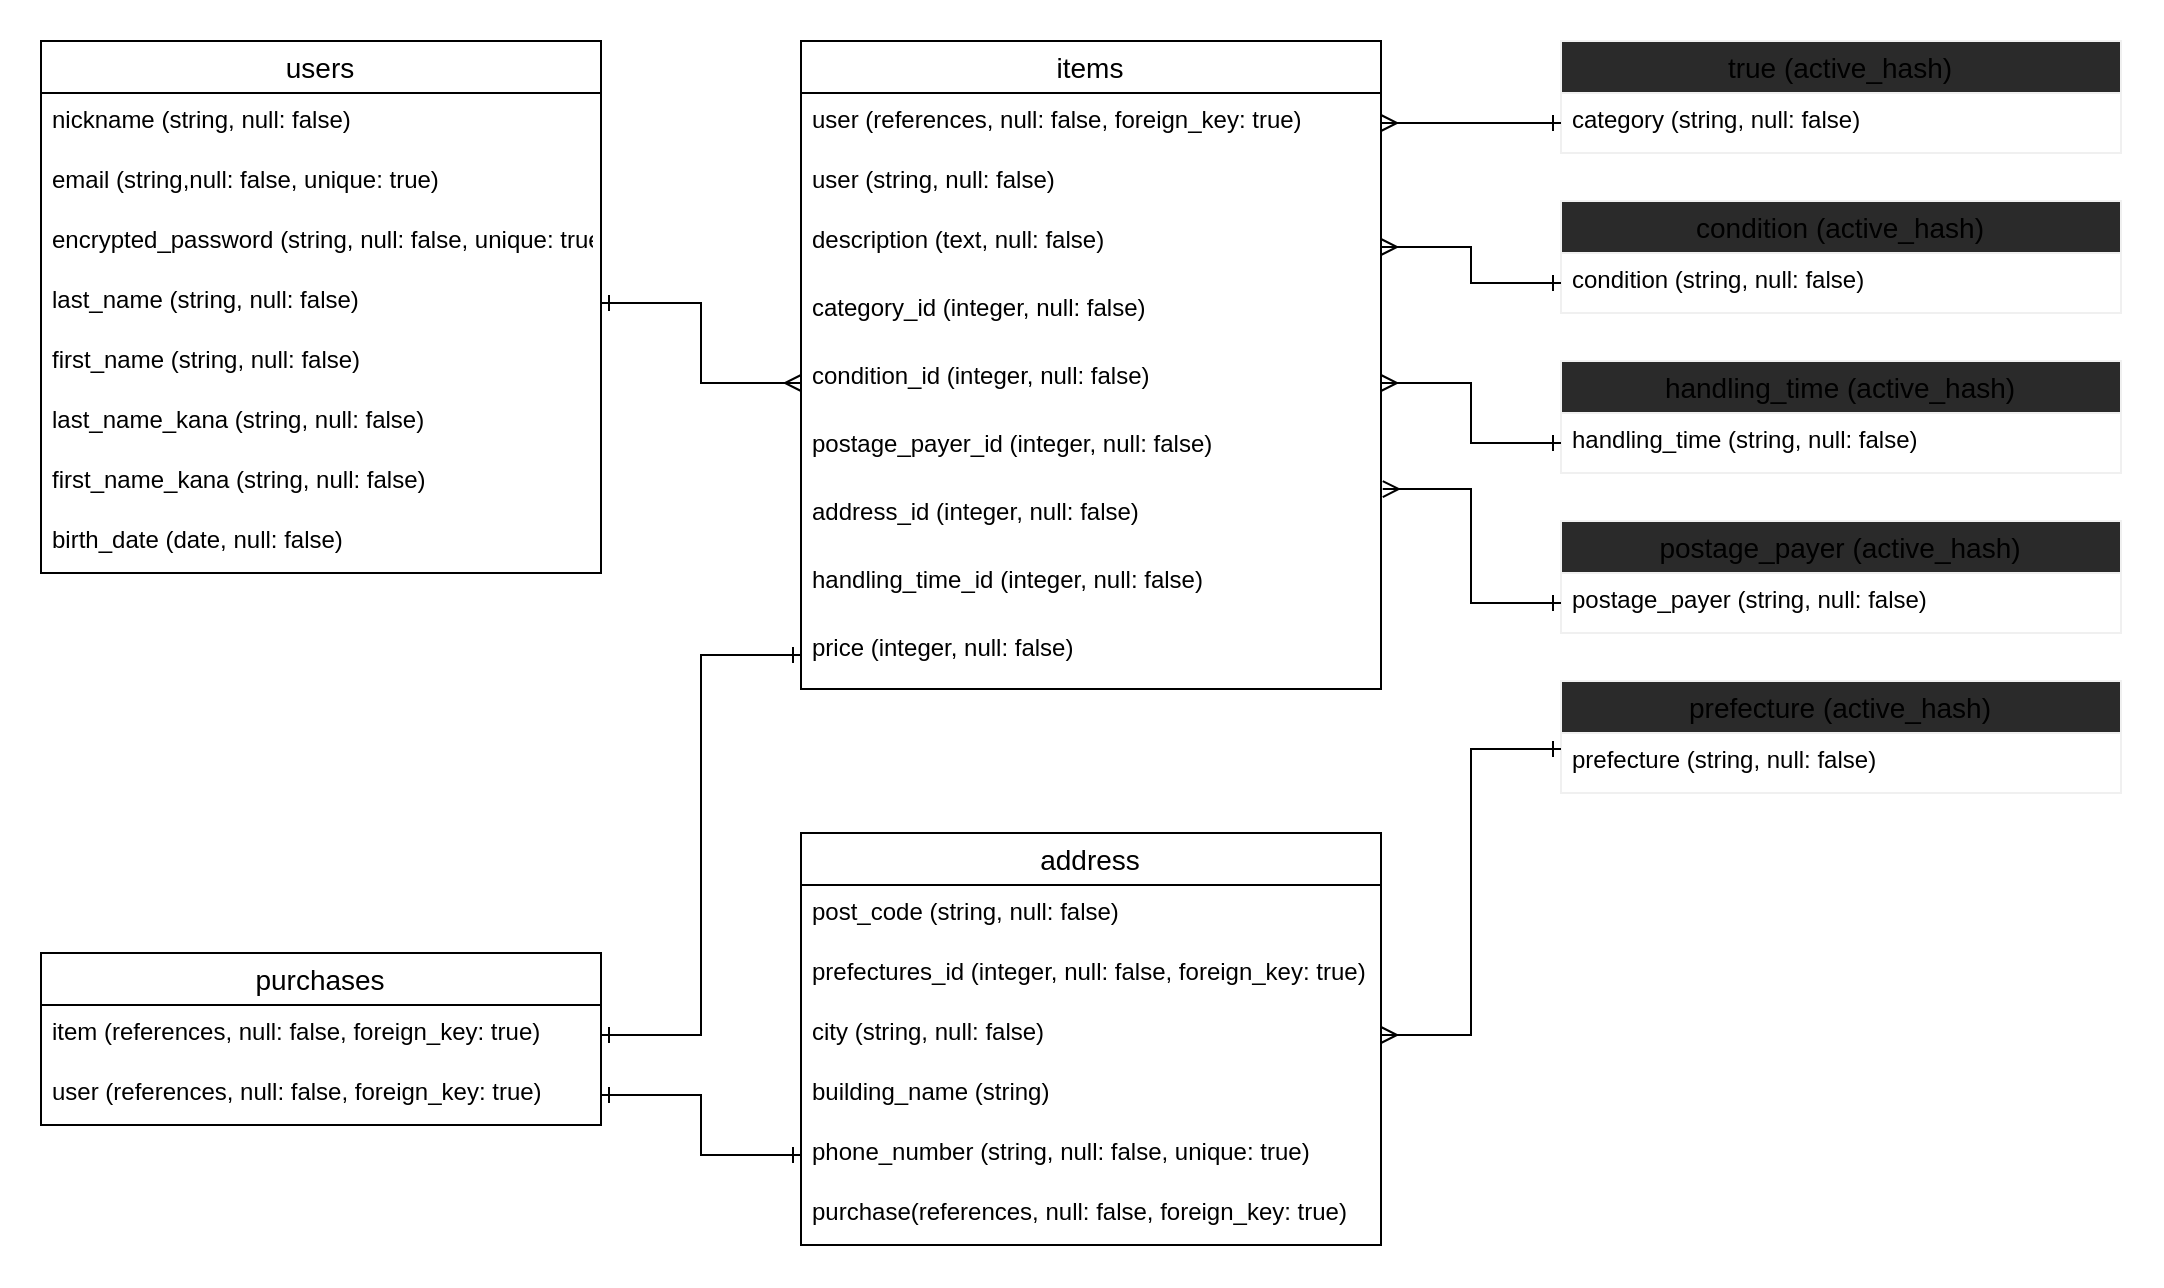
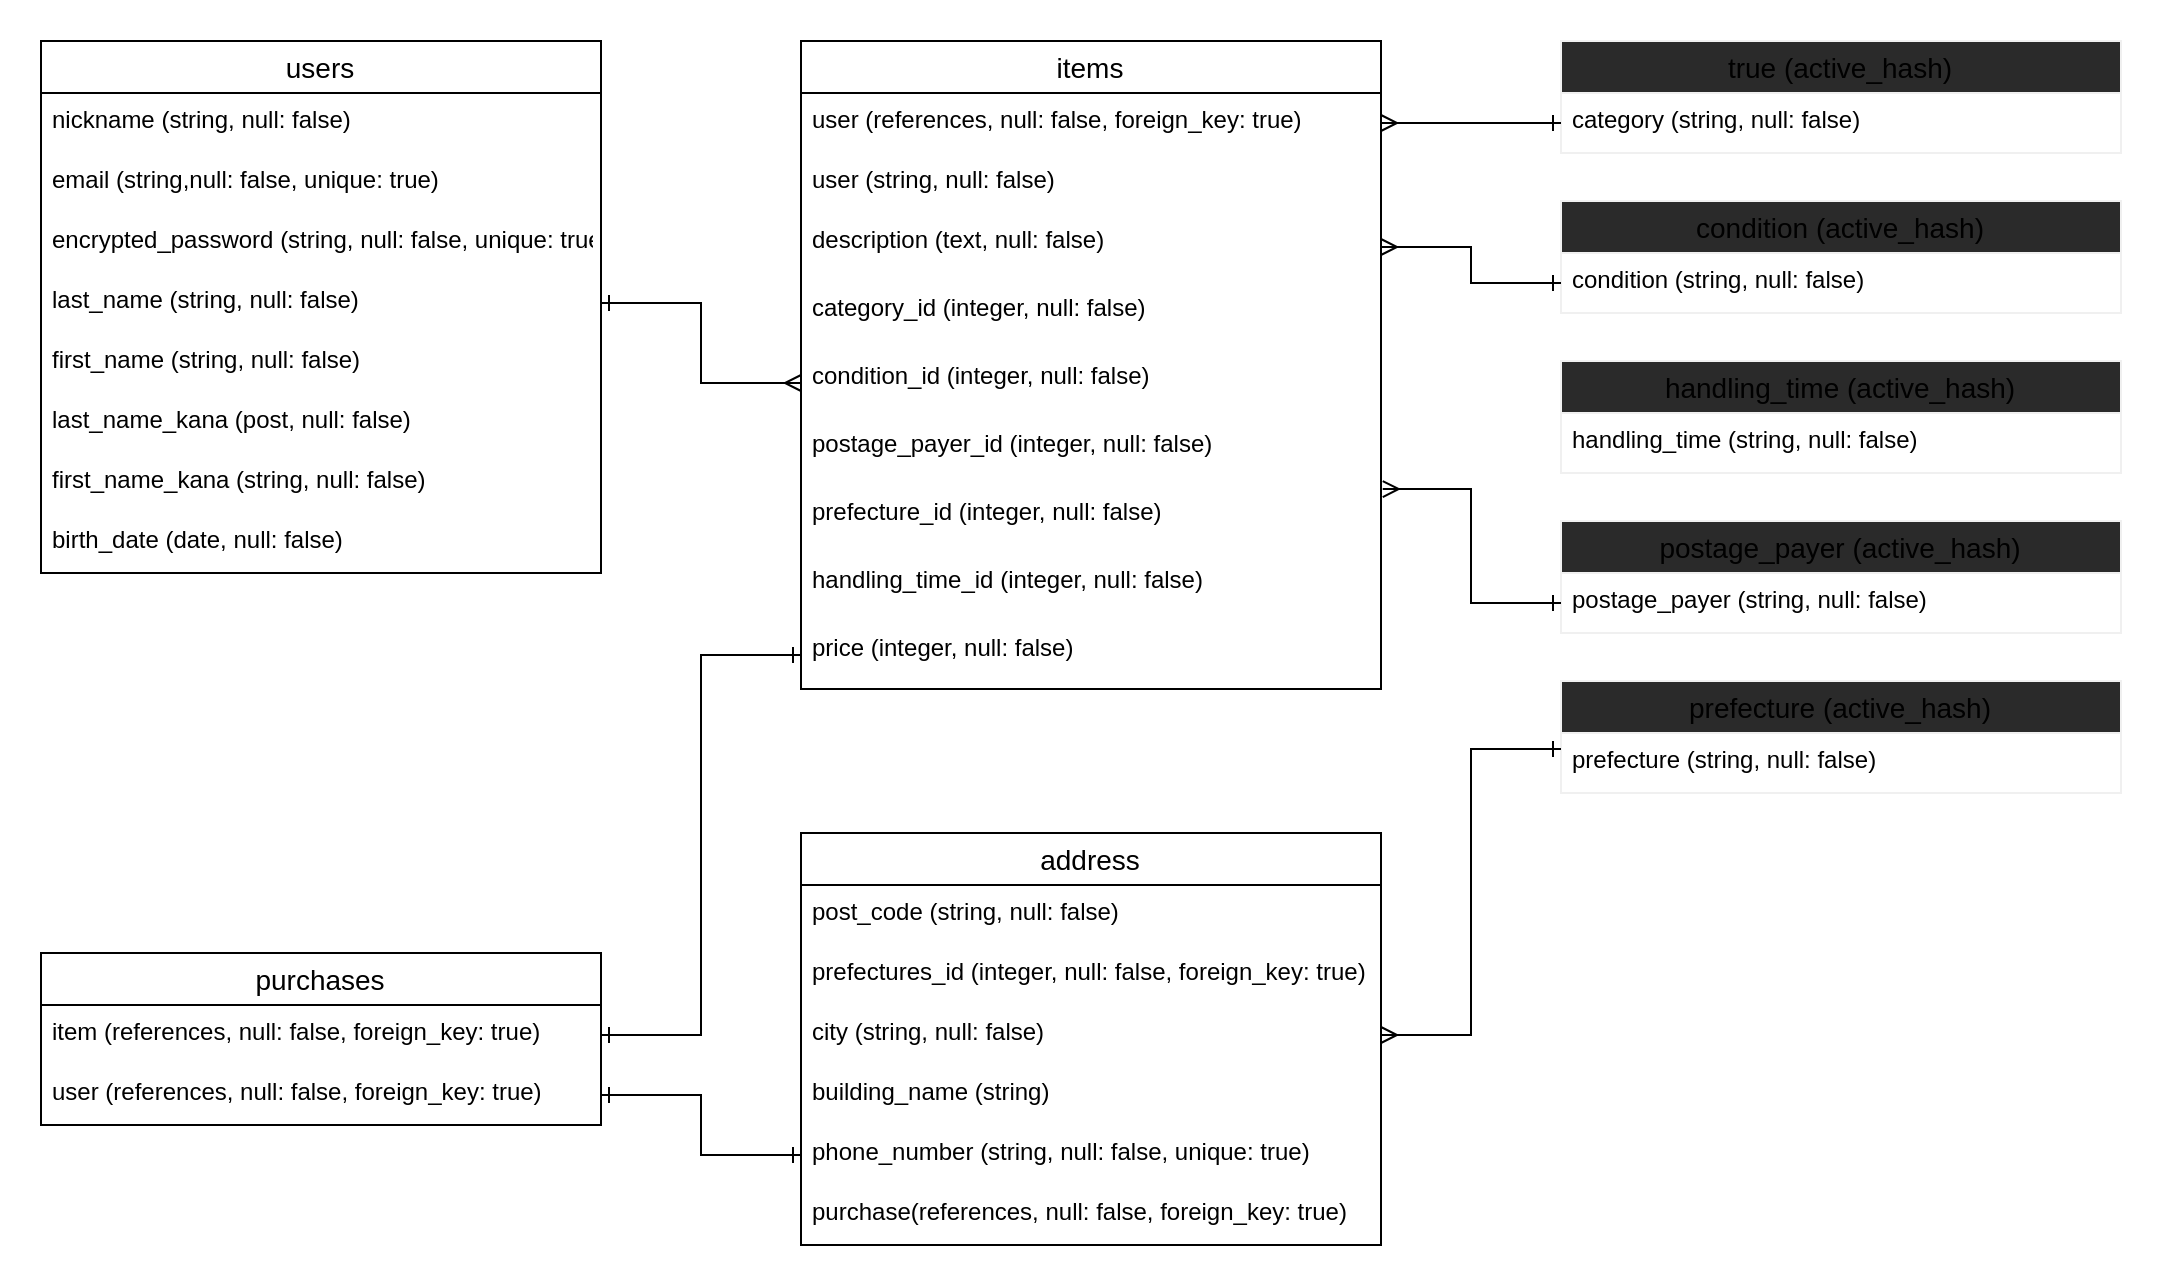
(1471, 413) -> none
(263, 420) -> (252, 420)
(1003, 512) -> (1023, 512)
